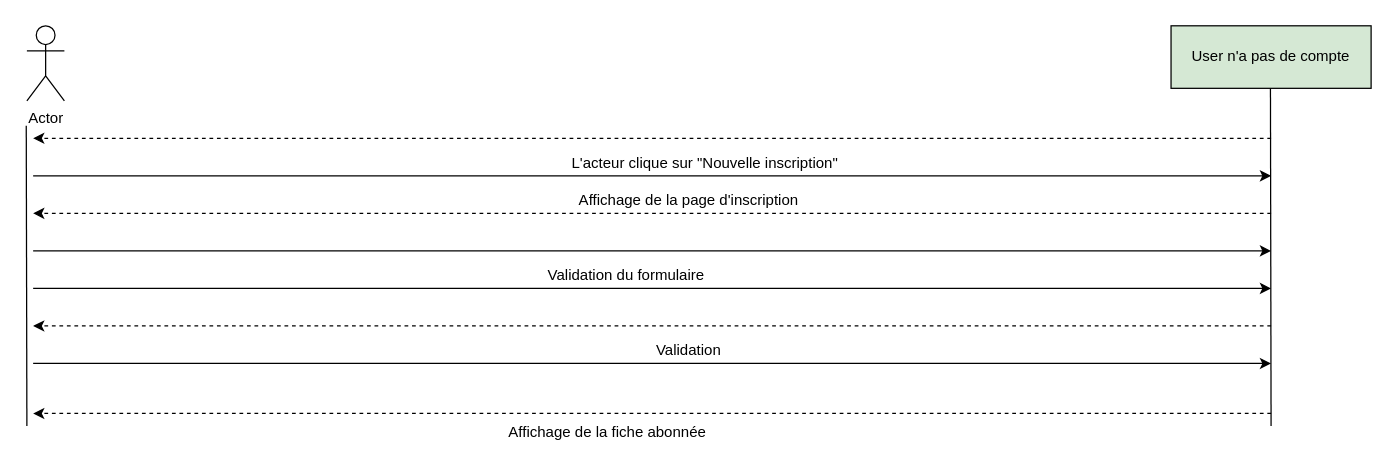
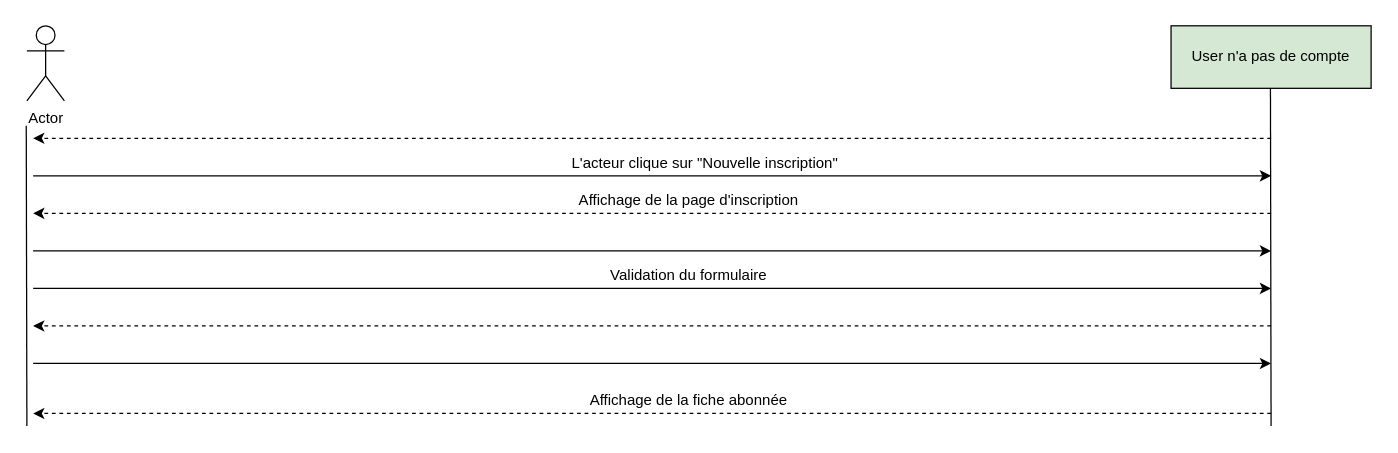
(626, 276) -> (689, 276)
(689, 351) -> none
(608, 432) -> (689, 401)
